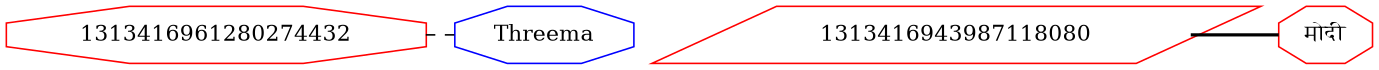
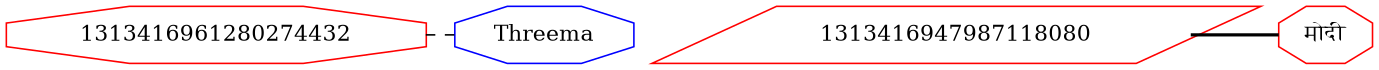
(956, 35) -> (956, 35)
